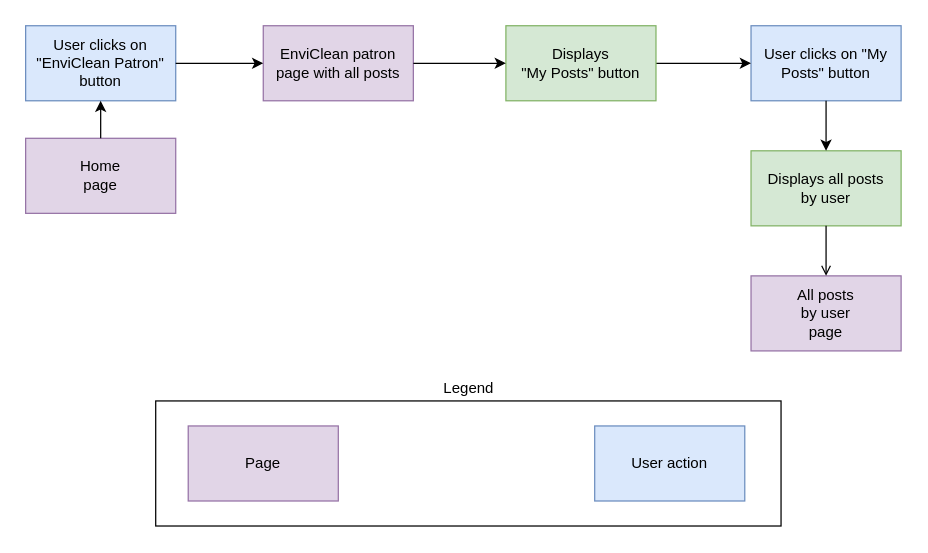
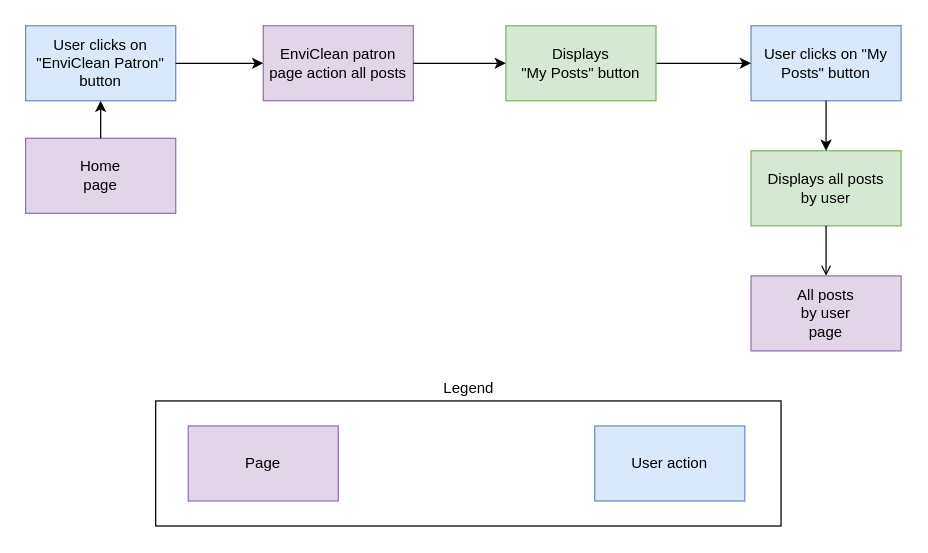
(338, 63) -> (338, 63)
